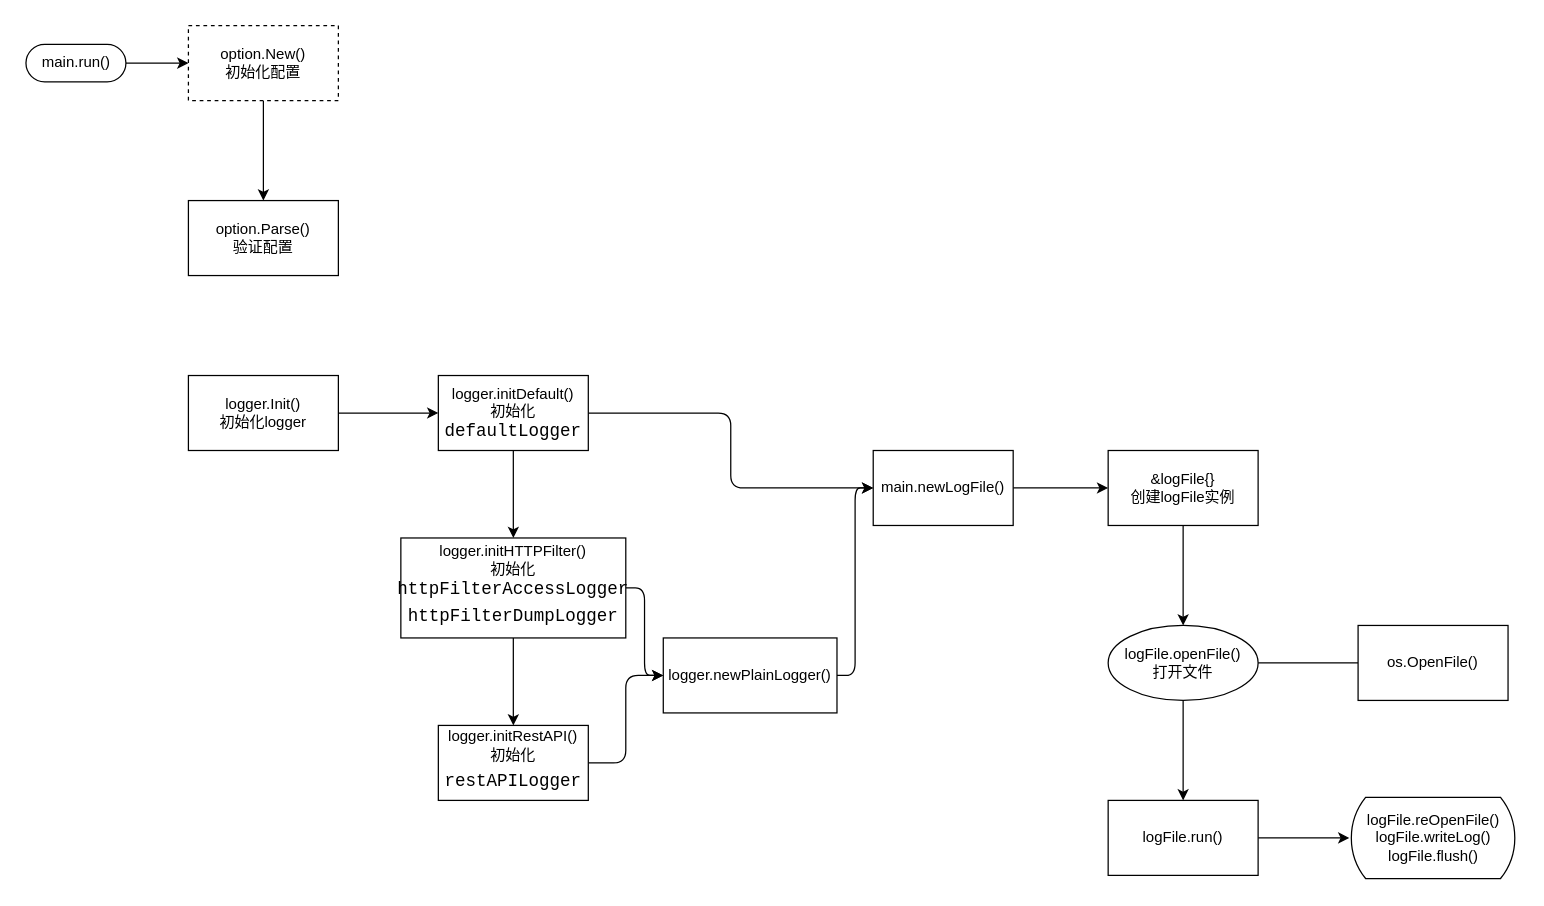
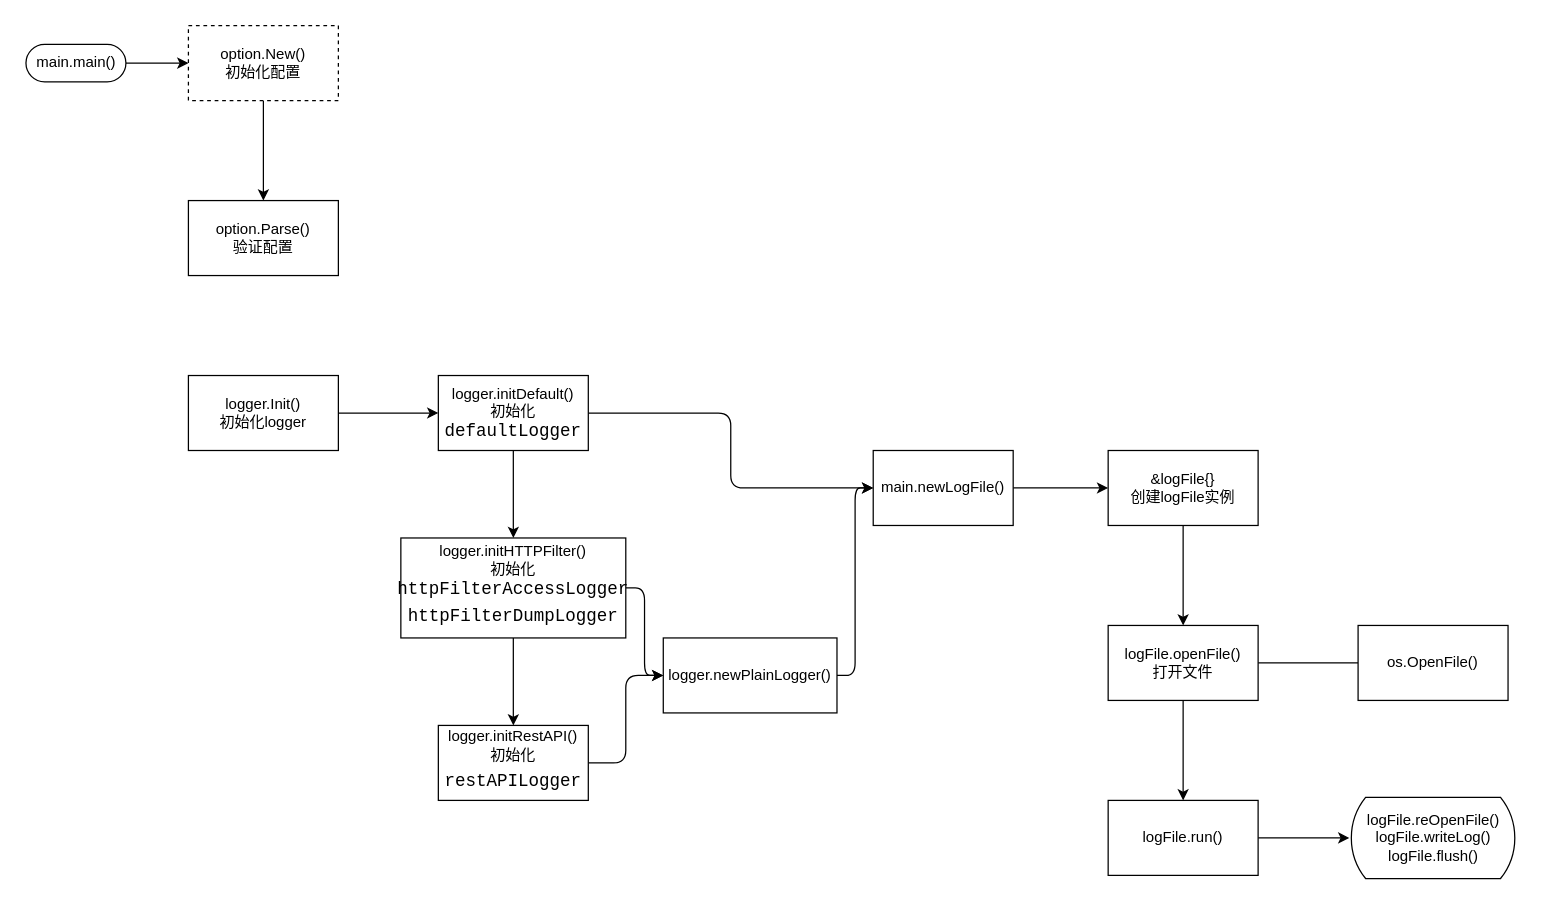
(76, 63) -> (76, 63)
(1183, 663) -> (1183, 663)
